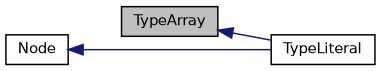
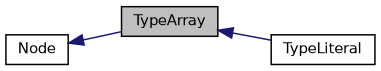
(177, 50) -> (102, 36)
